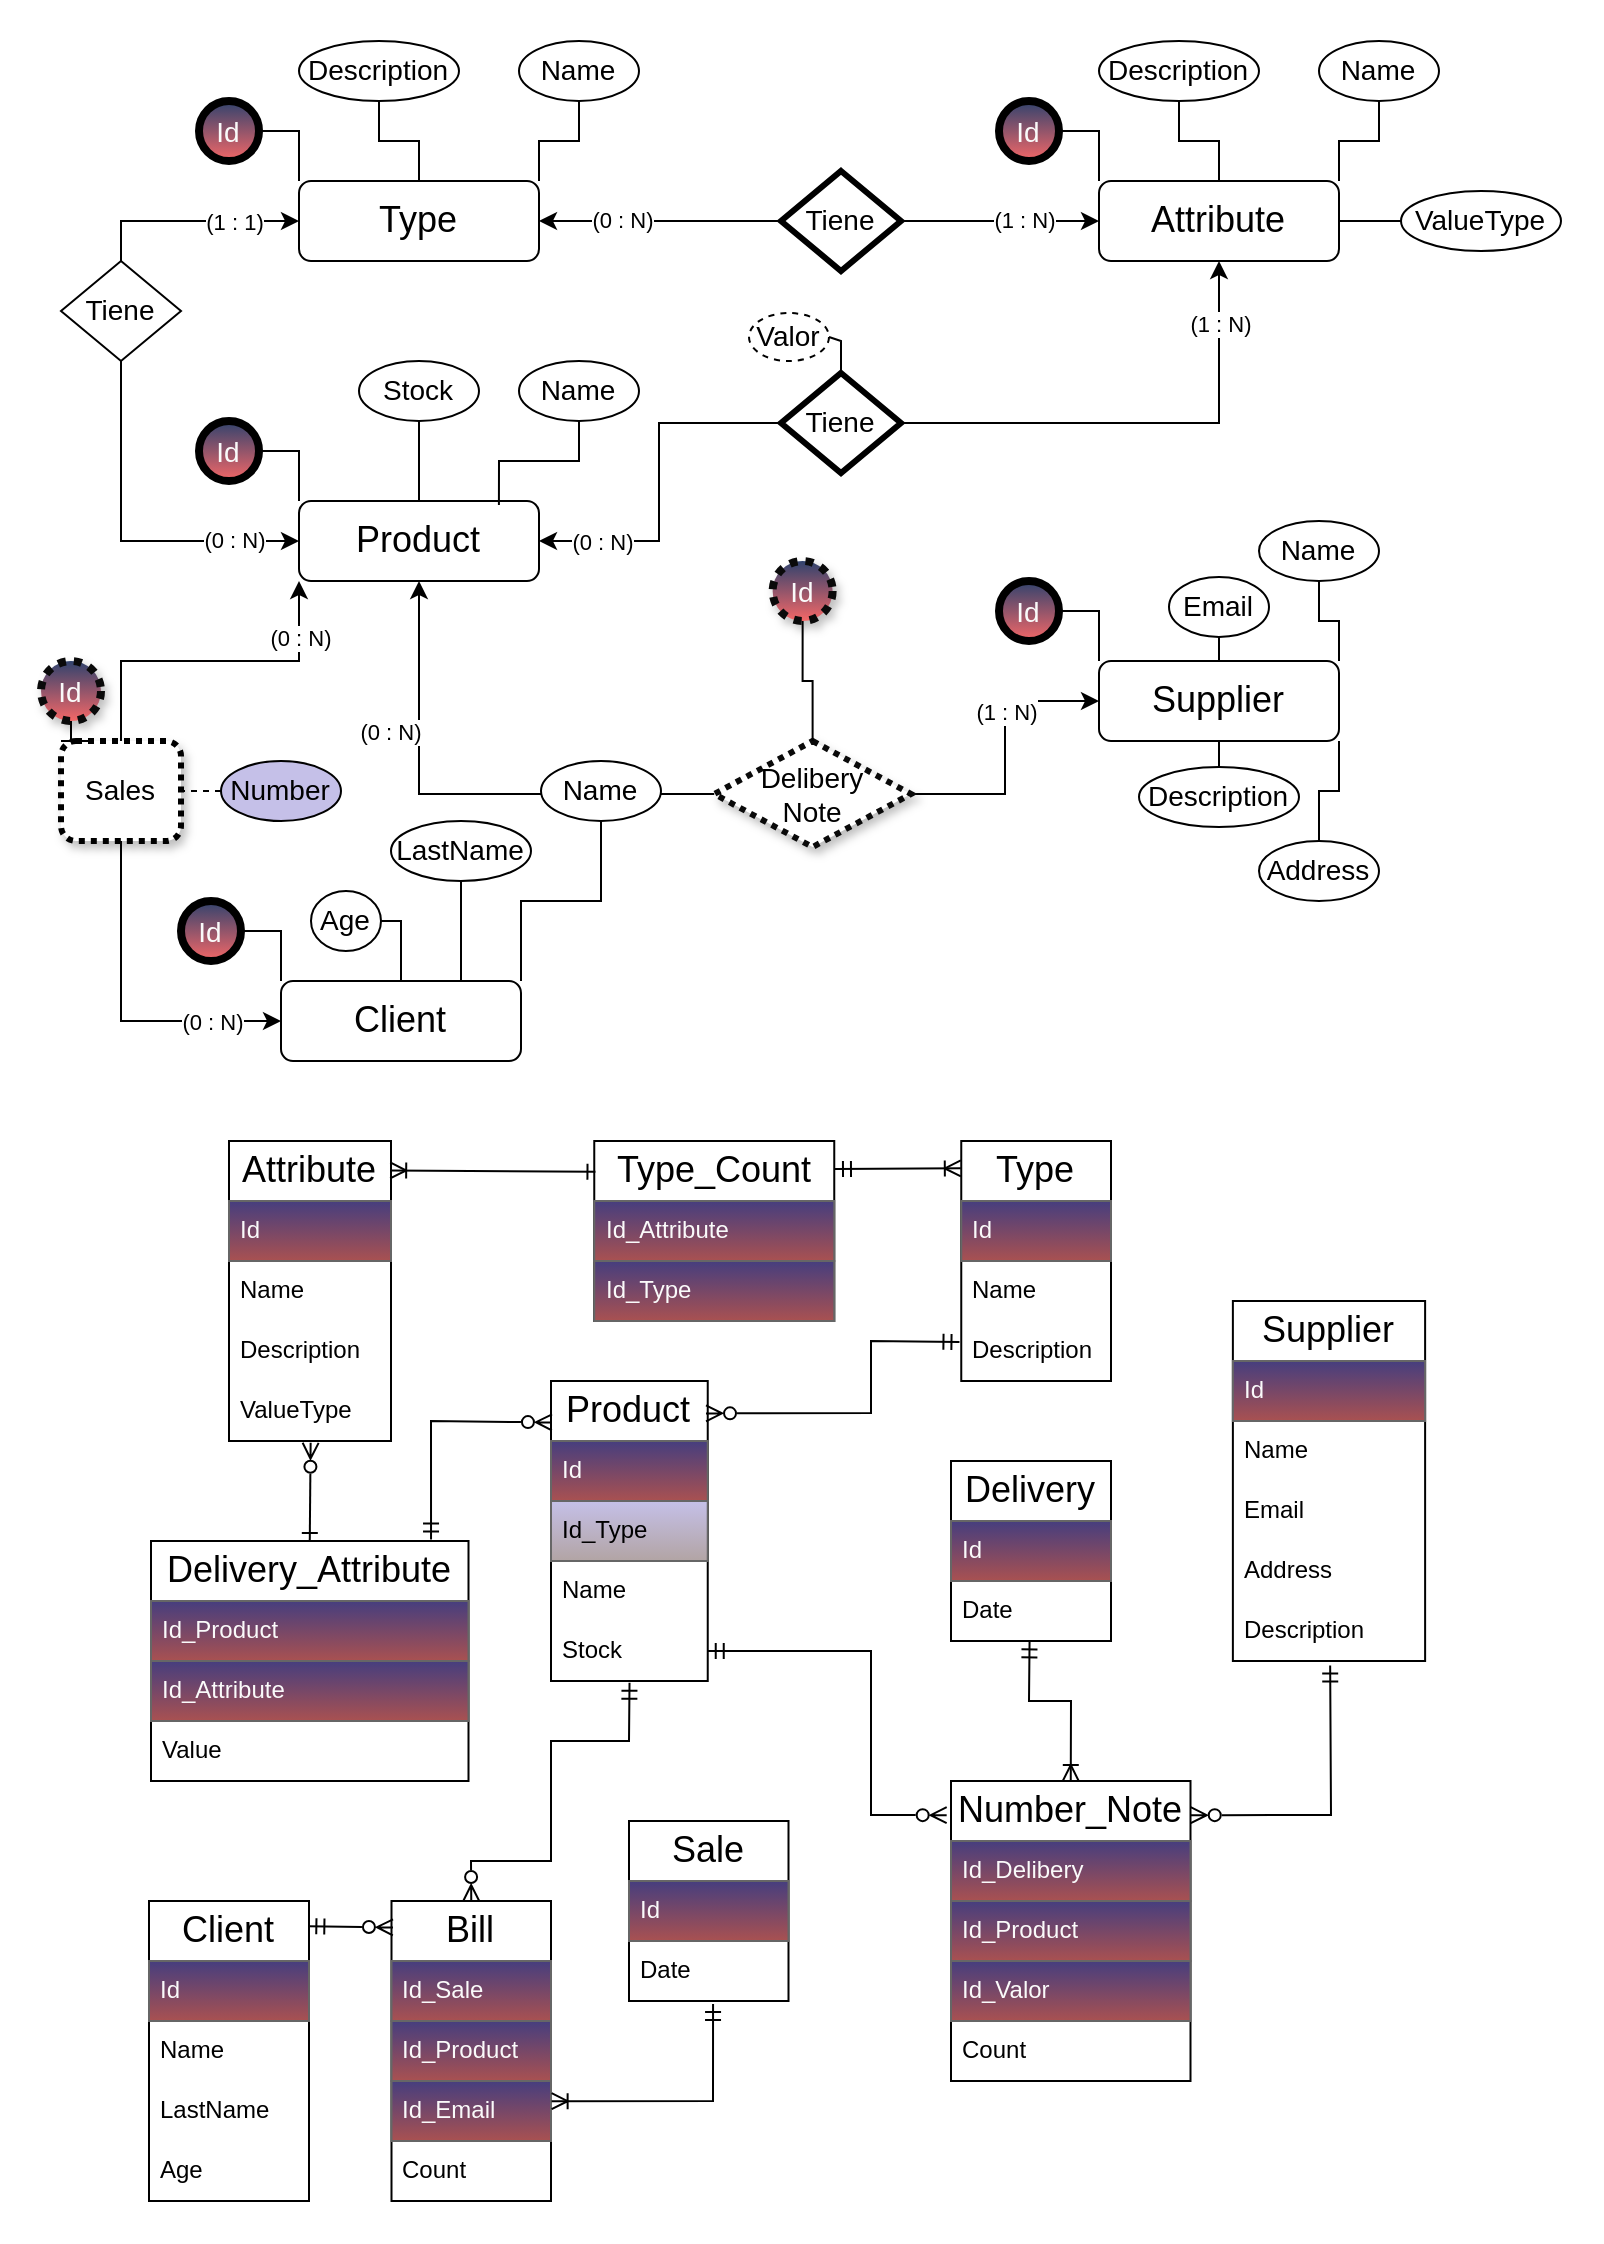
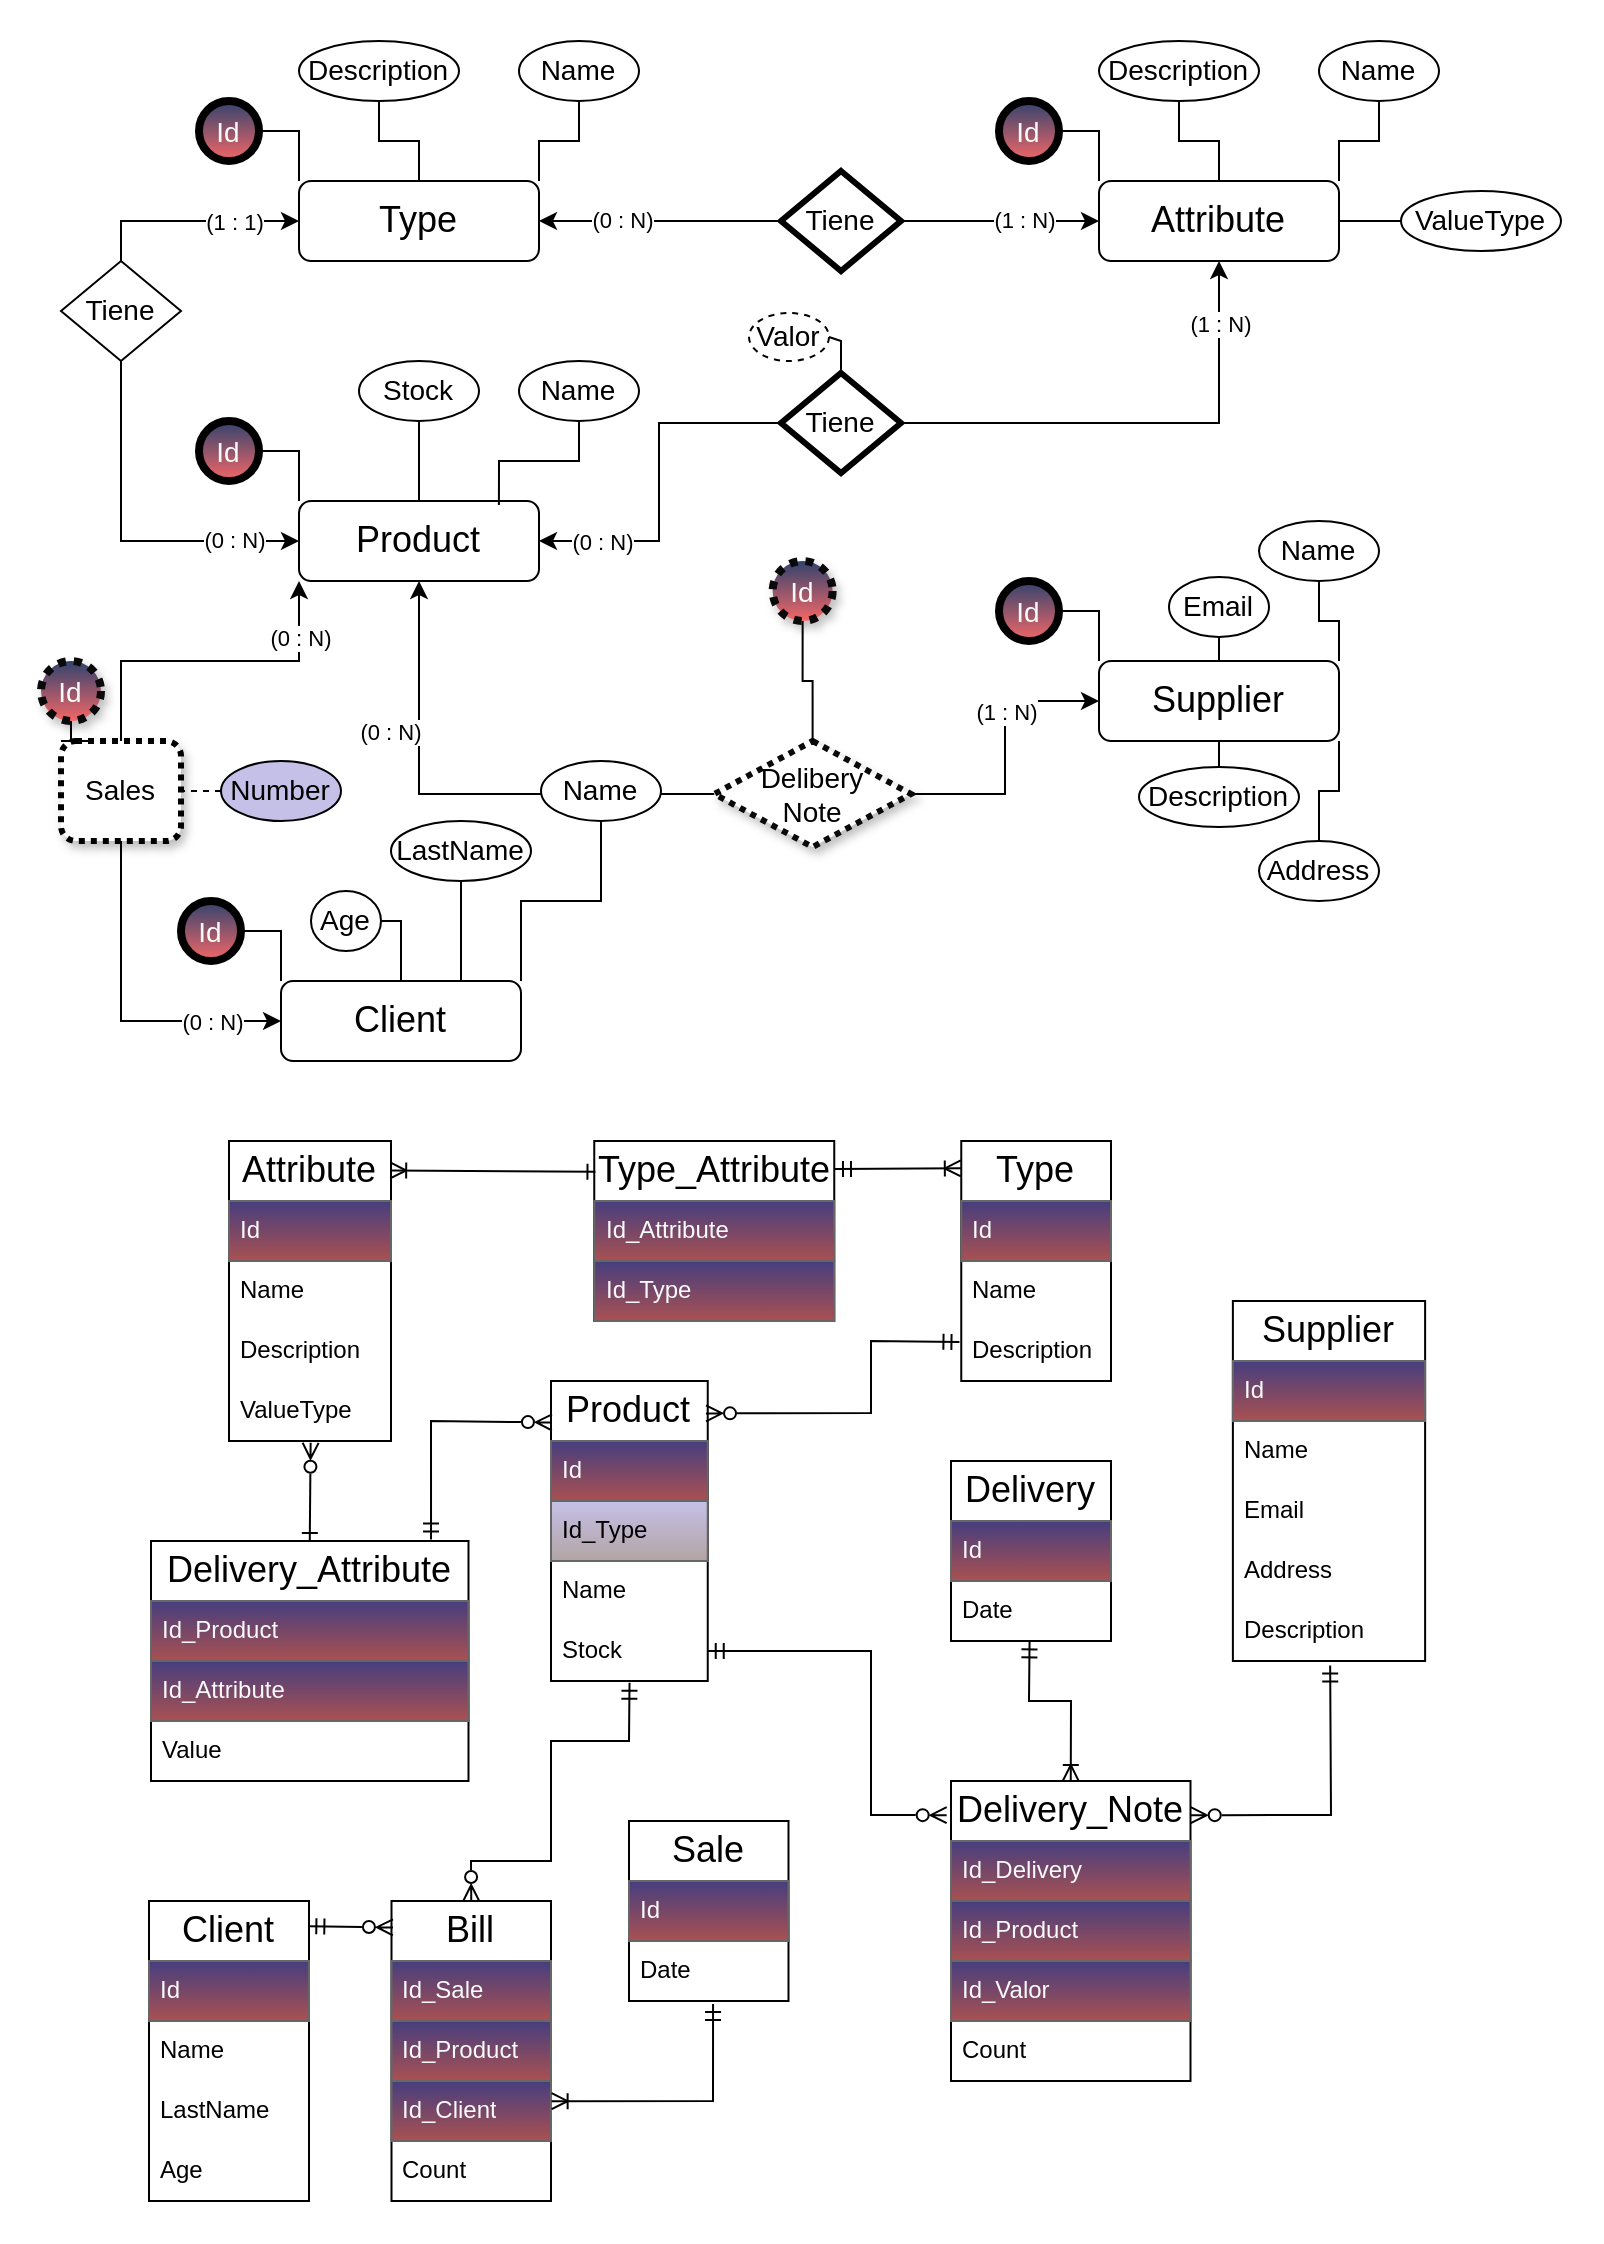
(715, 1171) -> (715, 1171)
(1071, 1811) -> (1071, 1811)
(1031, 1871) -> (1031, 1871)
(451, 2111) -> (457, 2111)
